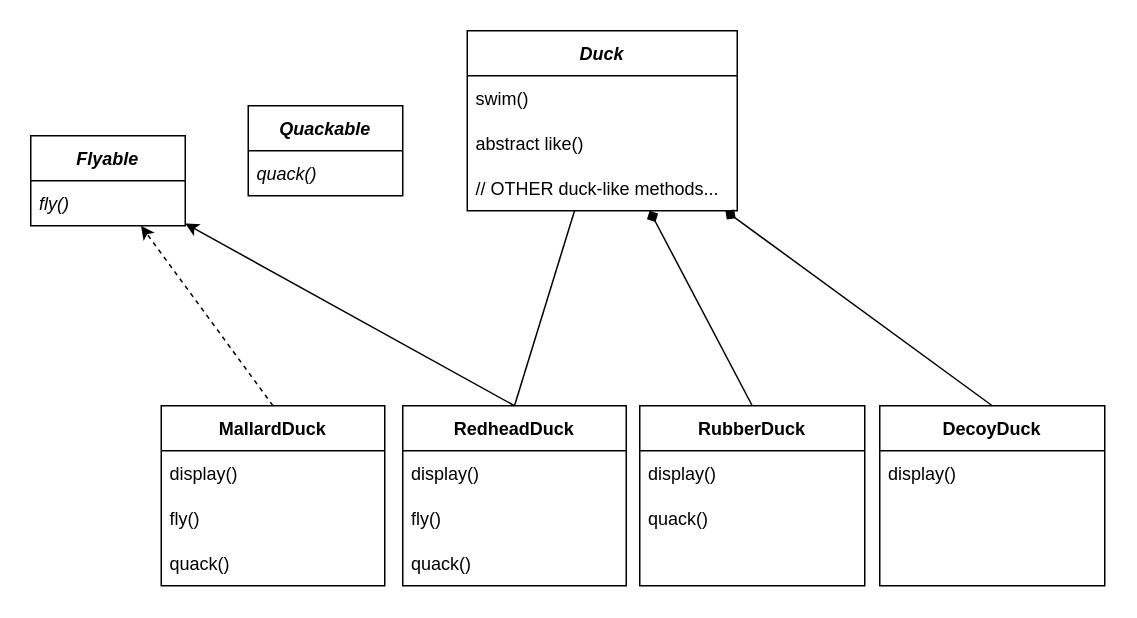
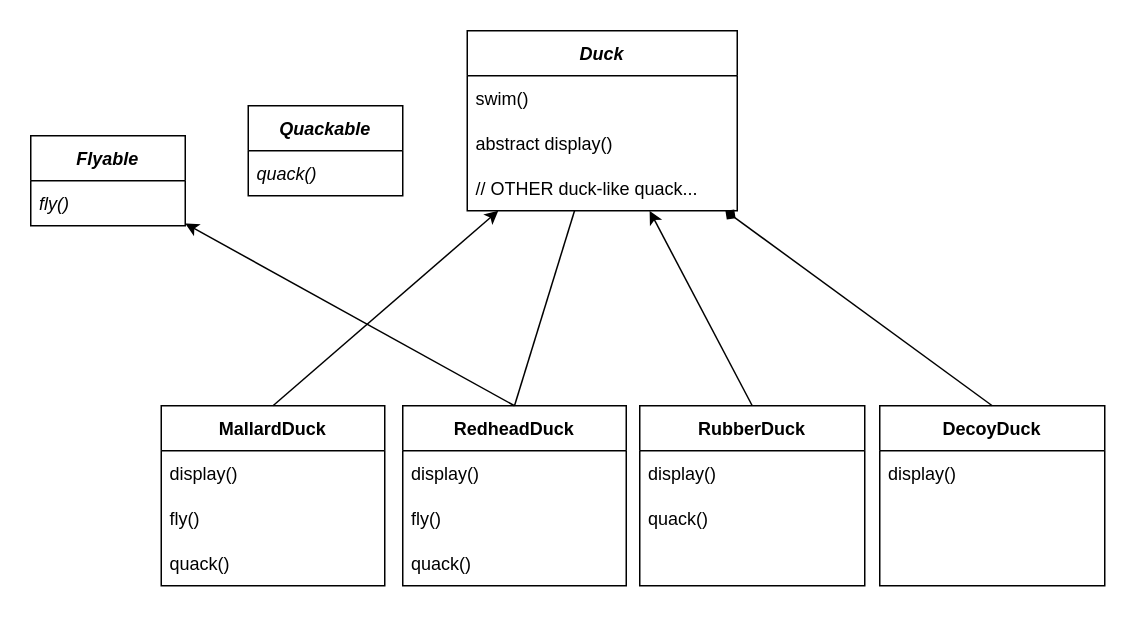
(544, 144) -> (559, 144)
(603, 189) -> (593, 189)
(655, 221) -> (655, 220)
none -> (382, 311)
(210, 319) -> none
